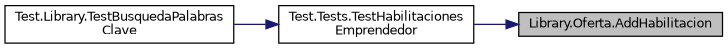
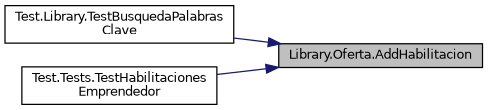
(250, 24) -> (251, 40)
